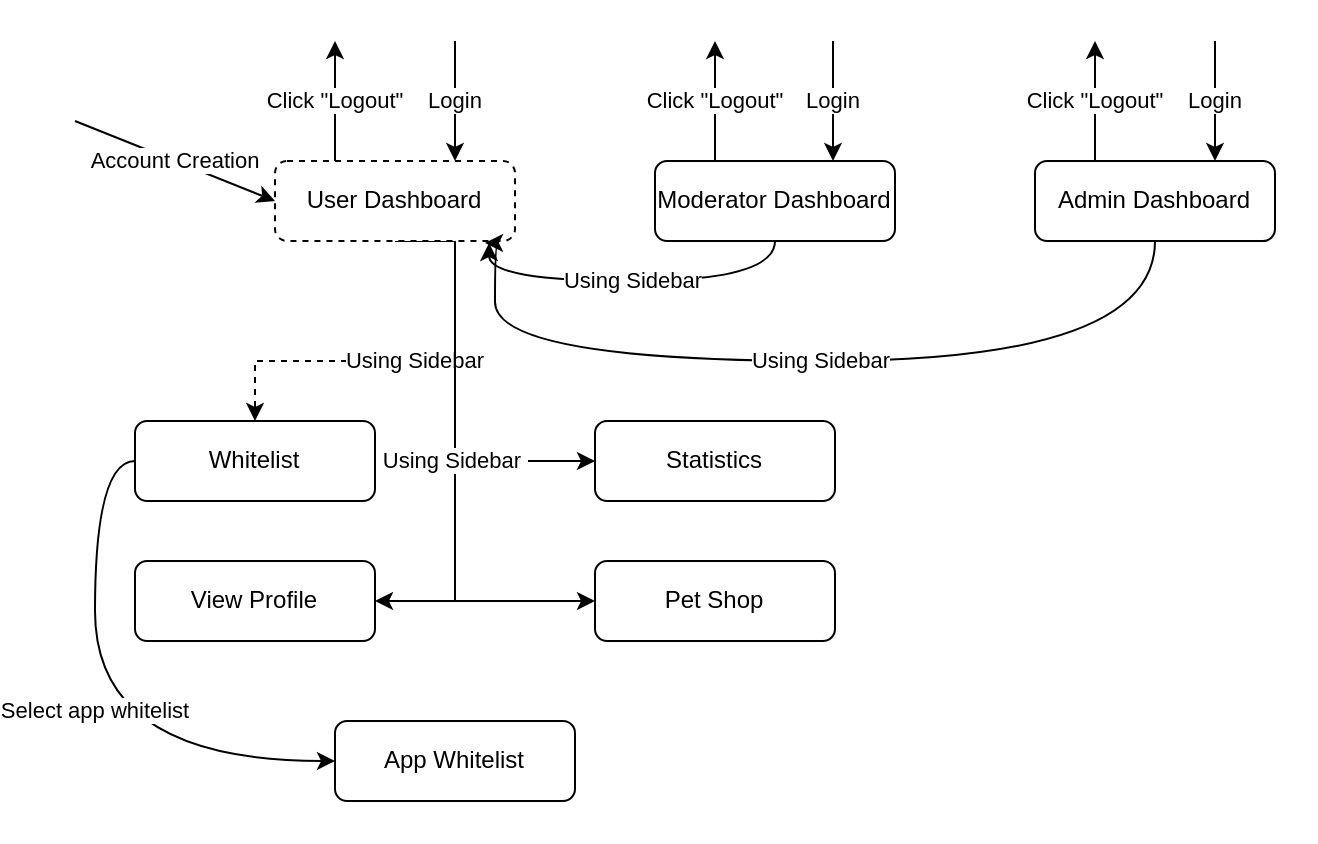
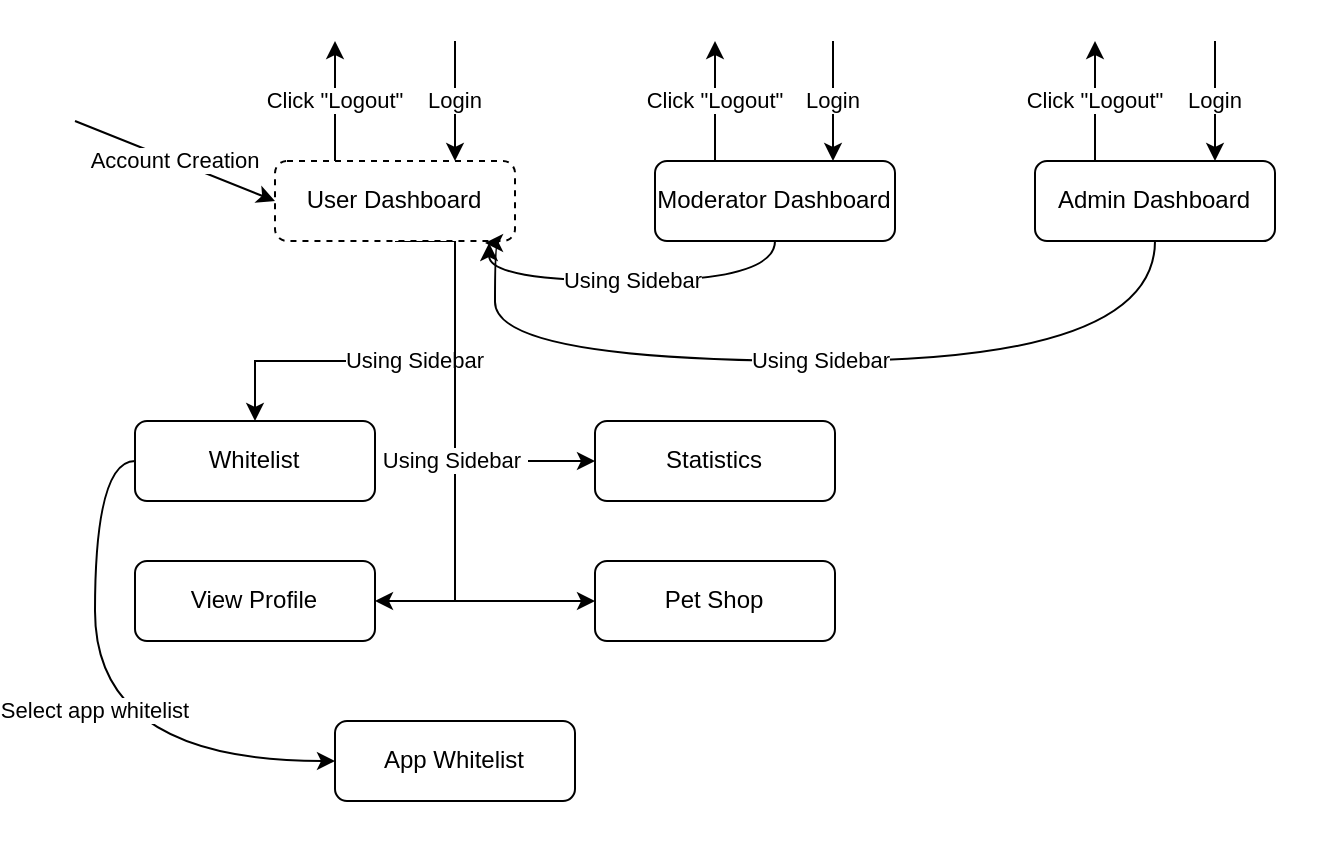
(278, 361) -> (278, 361)
